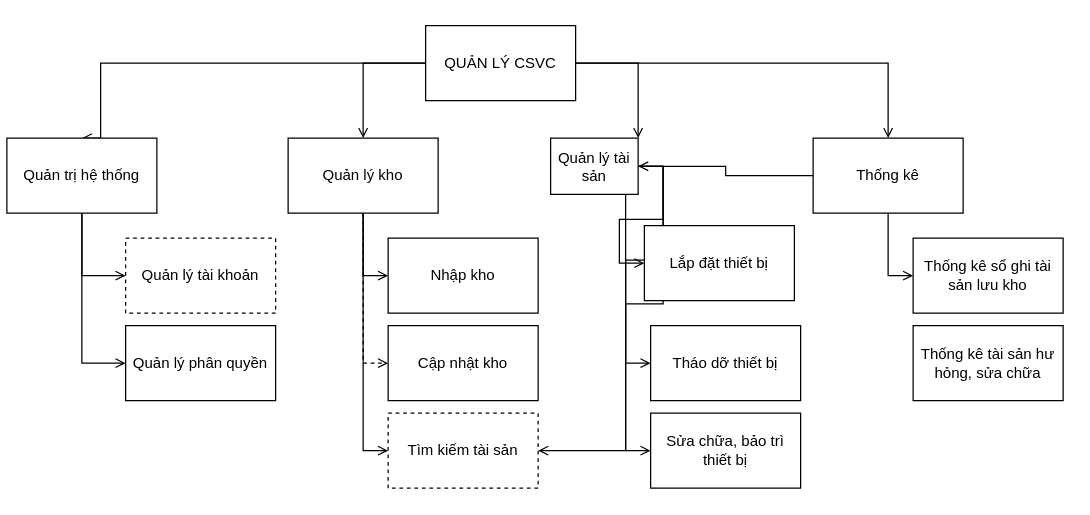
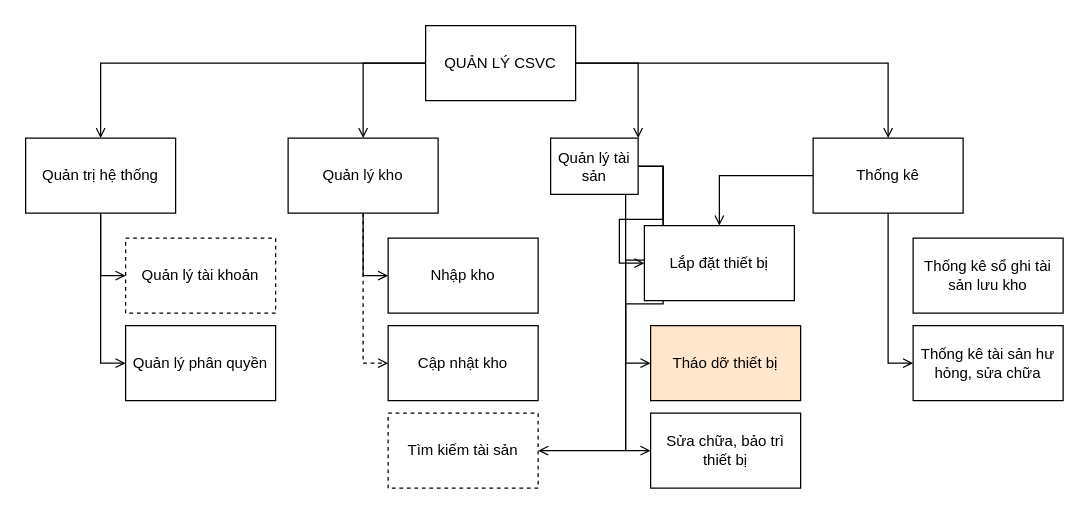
(699, 166) -> (888, 331)
(82, 176) -> (101, 176)
(900, 276) -> (719, 197)
(726, 363) -> (726, 363)
(363, 420) -> none
